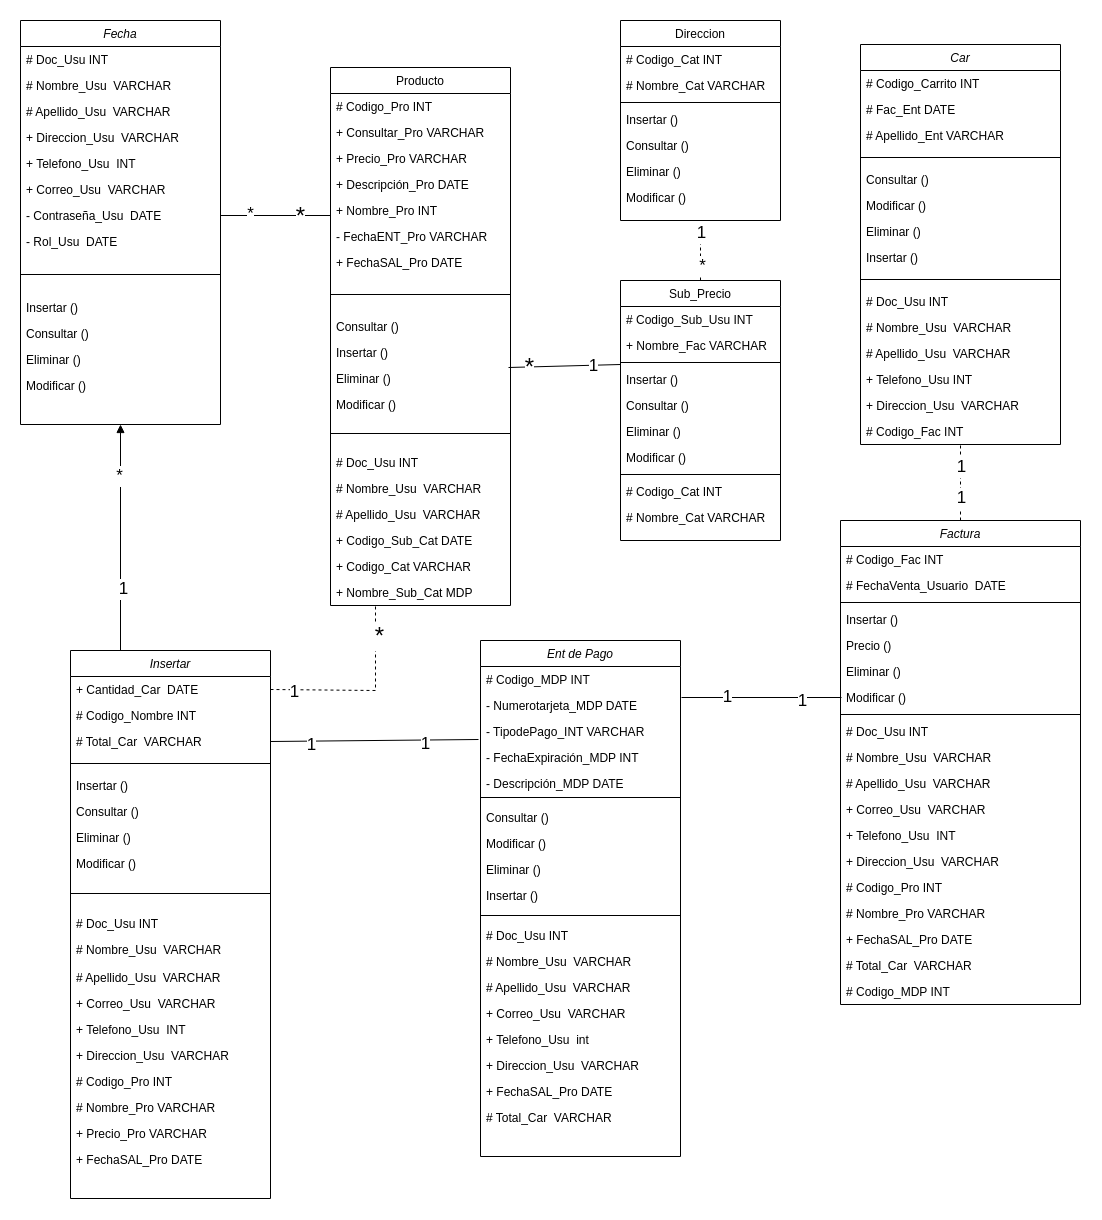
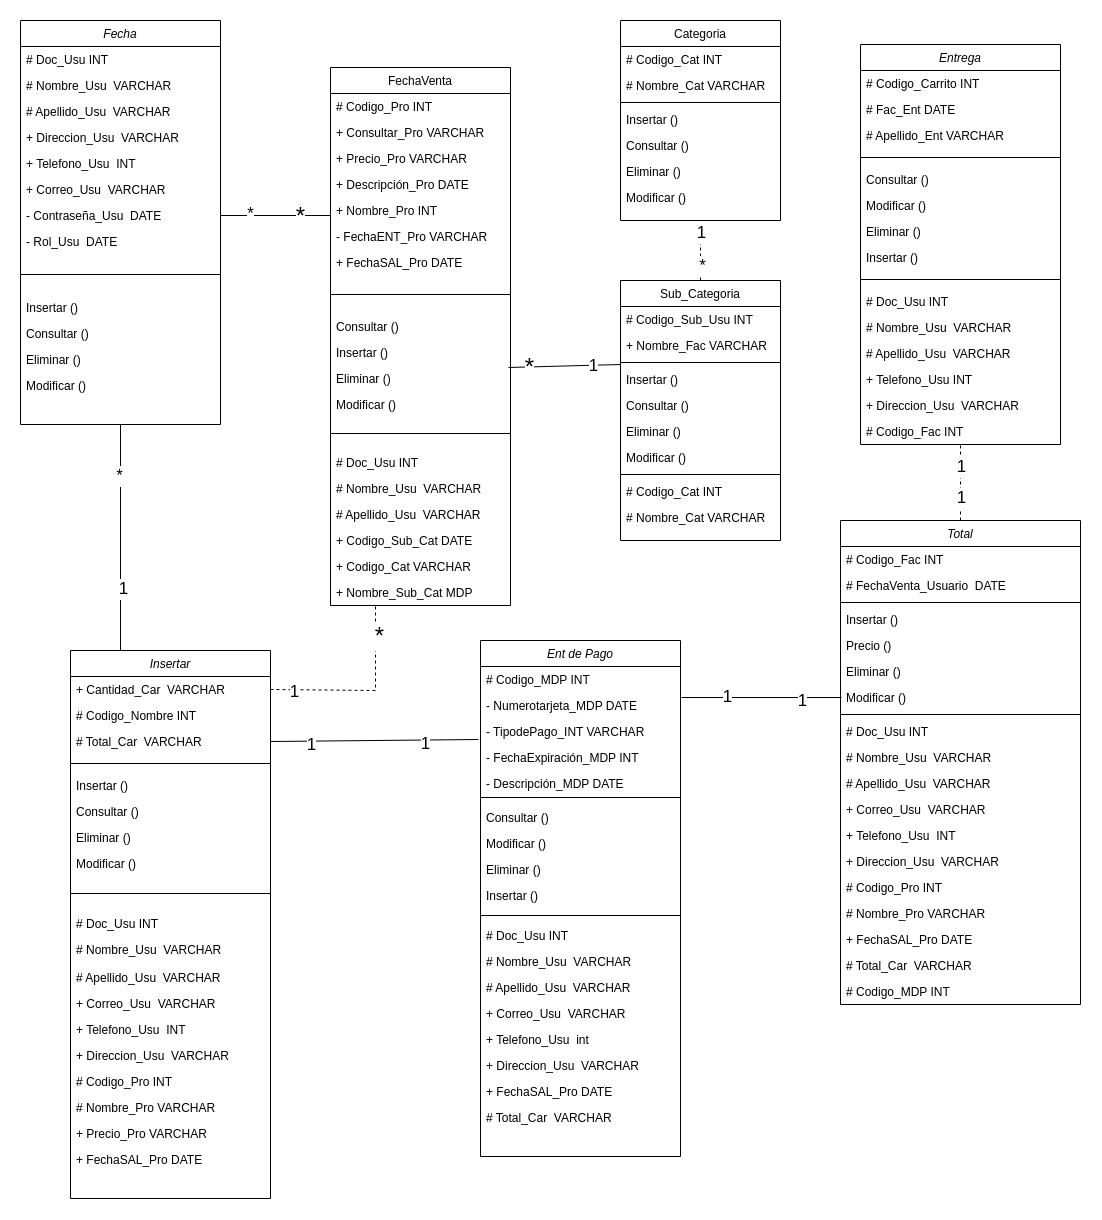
(700, 34) -> (700, 34)
(960, 58) -> (960, 58)
(420, 81) -> (420, 81)
(700, 294) -> (700, 294)
(121, 434) -> (121, 431)
(960, 534) -> (960, 534)
(139, 690) -> (149, 690)
